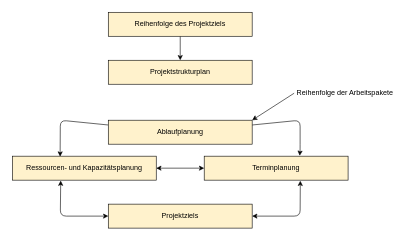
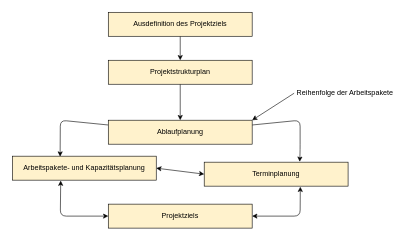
(180, 24) -> (180, 24)
none -> (180, 114)
(84, 168) -> (84, 168)
(276, 168) -> (276, 174)
